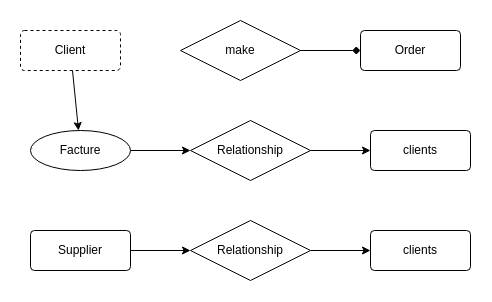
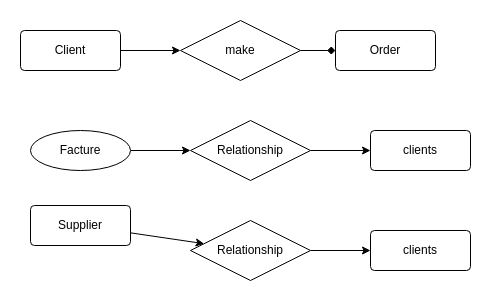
(71, 51) -> (71, 51)
(411, 51) -> (386, 51)
(75, 97) -> (147, 51)
(81, 251) -> (81, 226)
